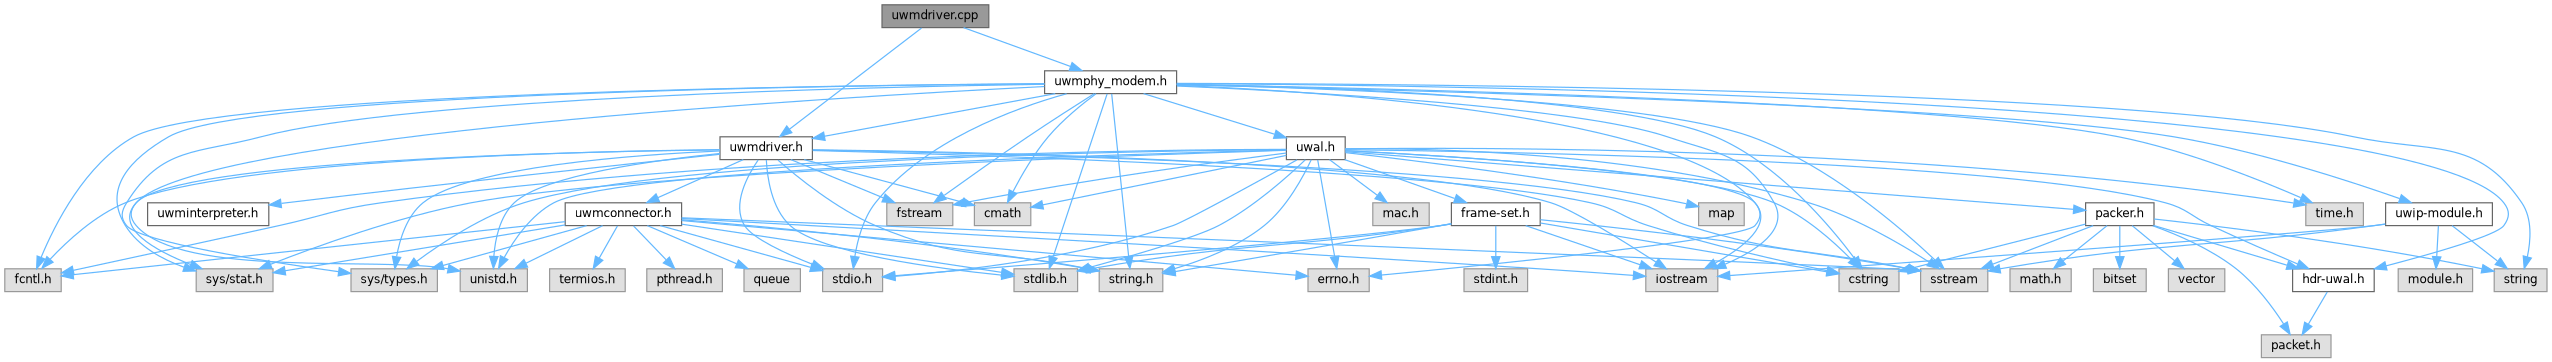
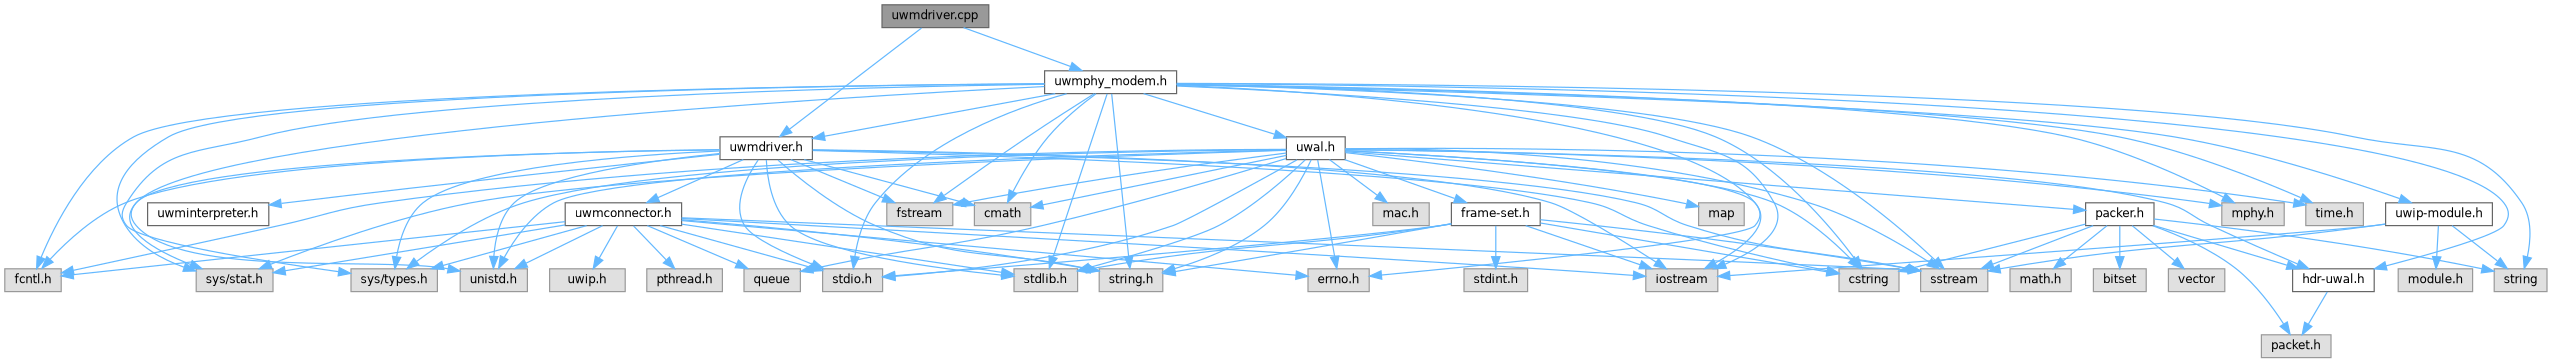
none -> (2253, 214)
none -> (1052, 223)
(587, 280) -> (587, 280)
